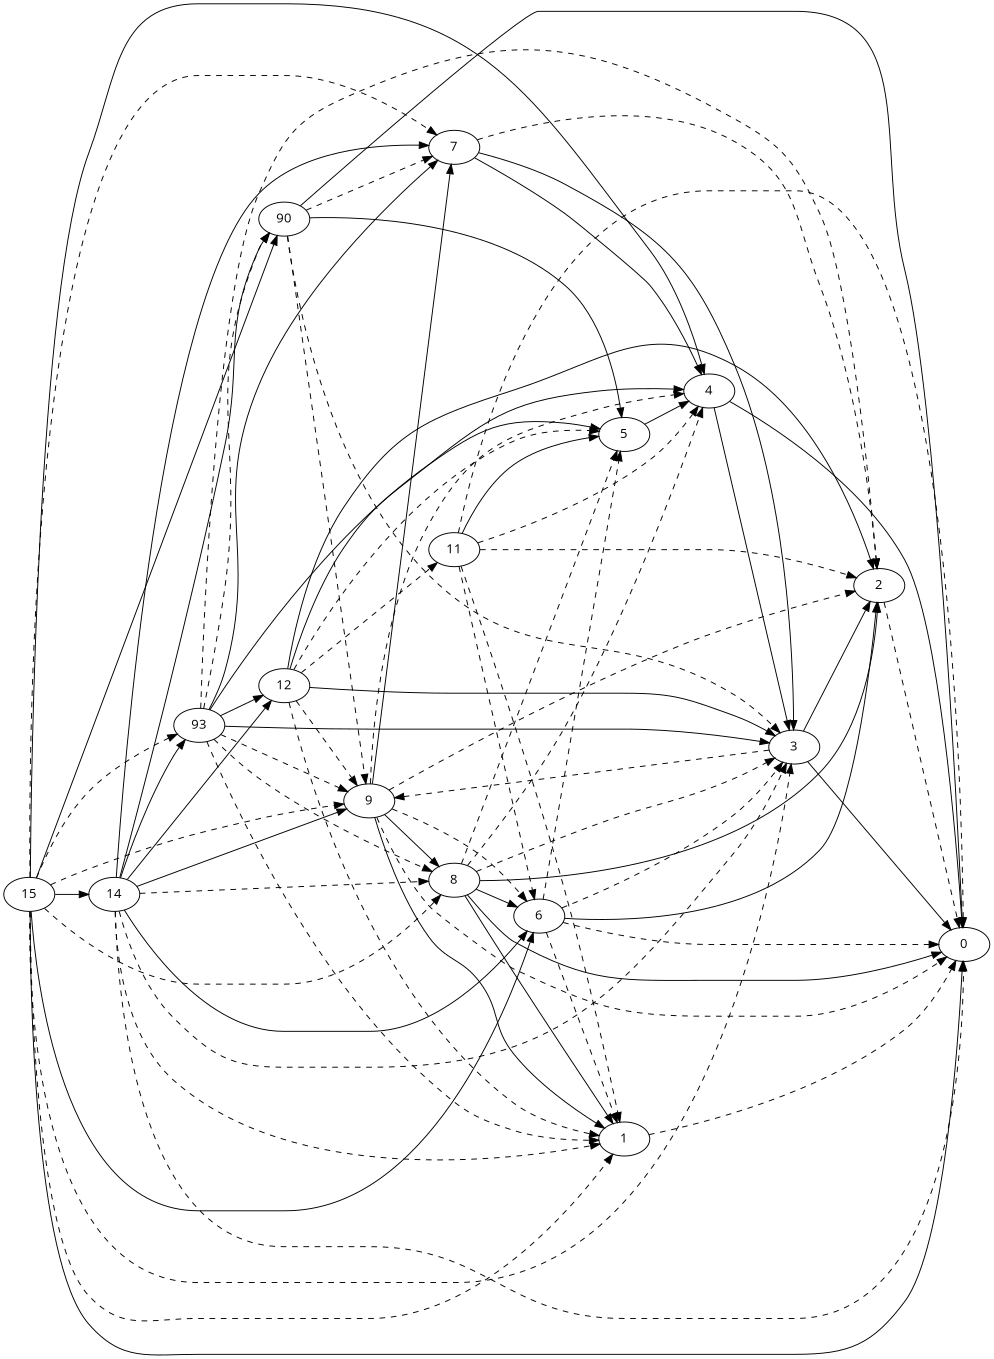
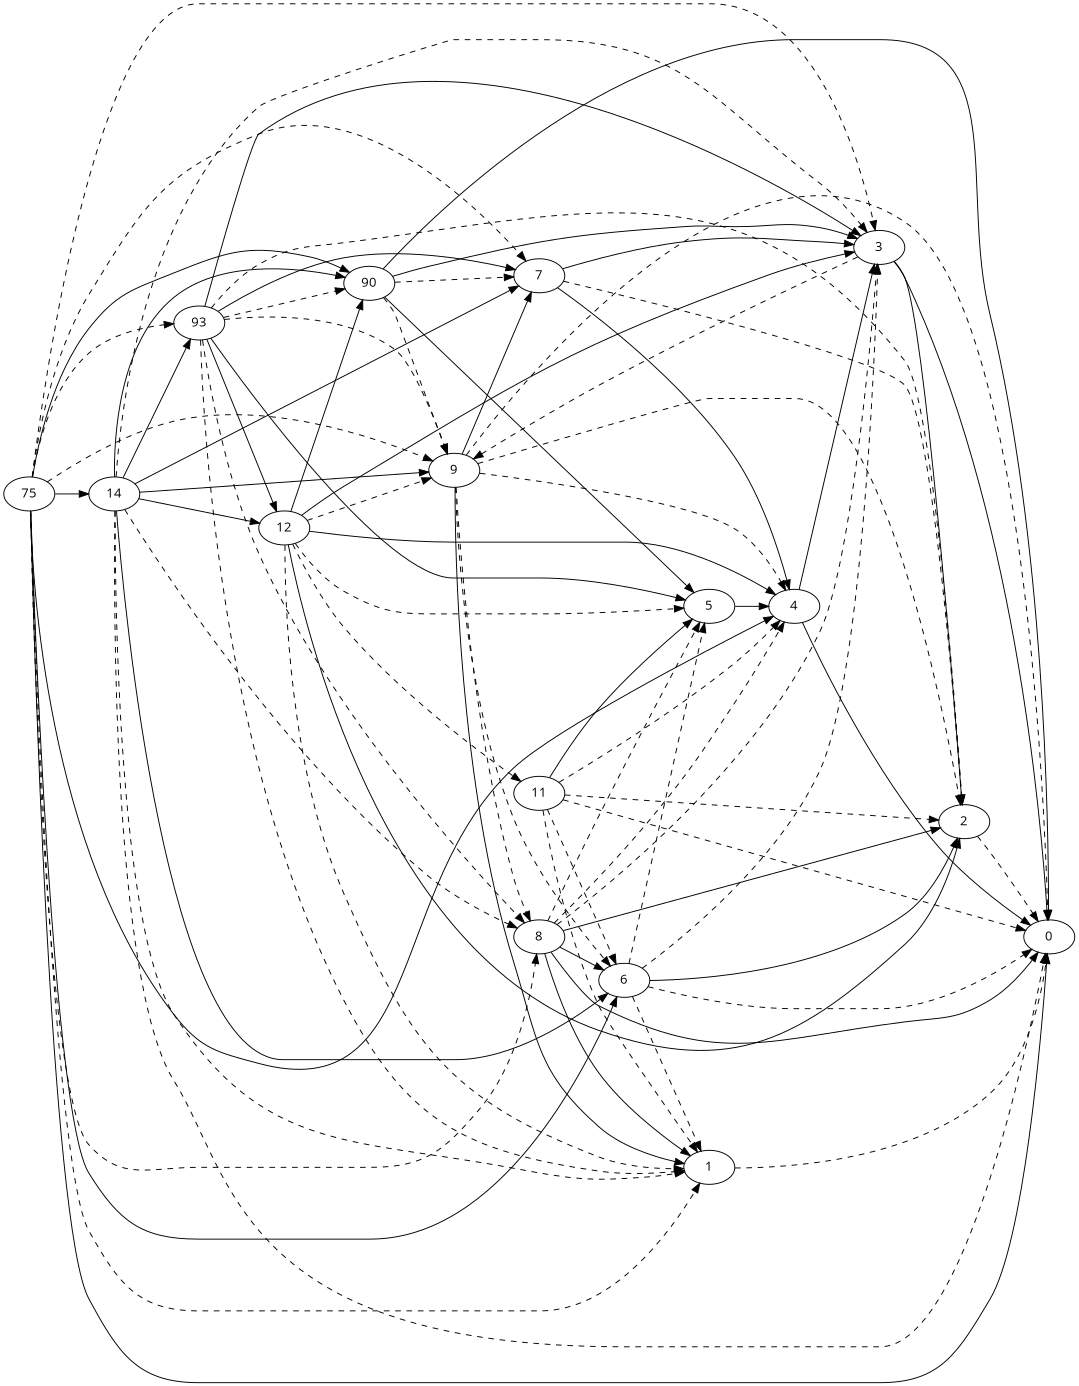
none -> (325, 410)
(433, 578) -> (619, 232)
(408, 837) -> (489, 766)
(29, 894) -> (29, 494)
